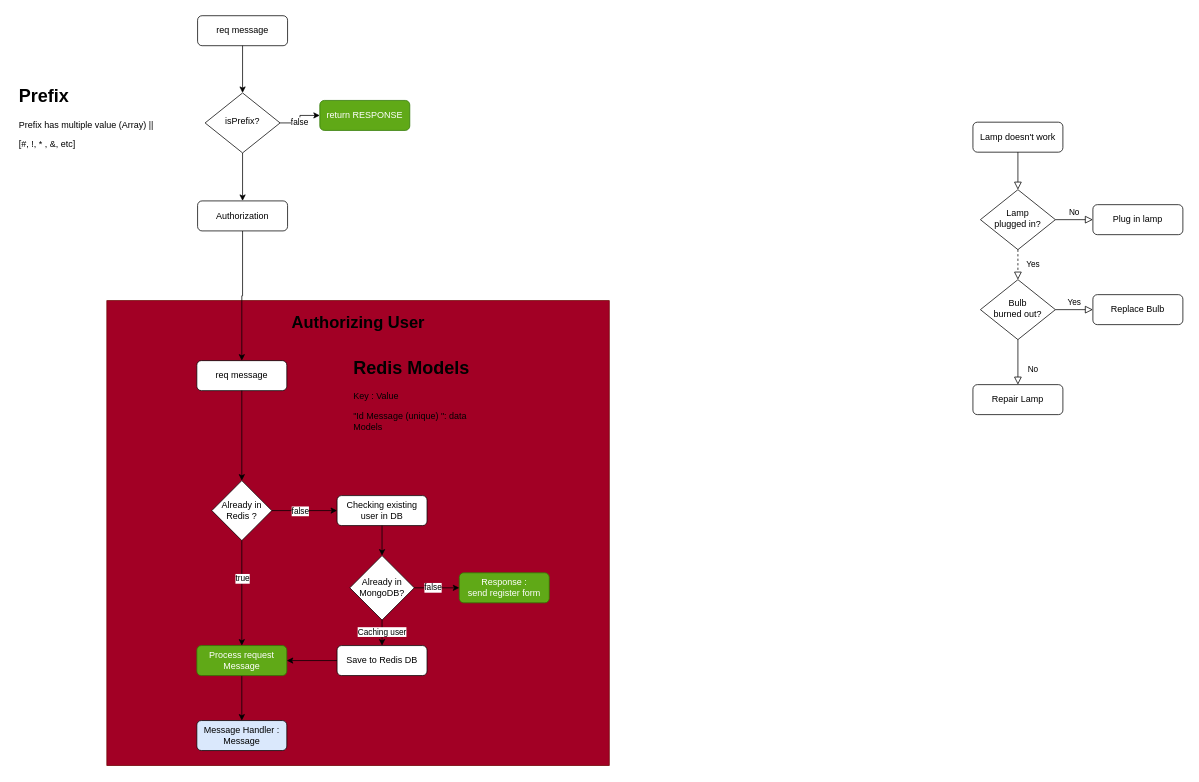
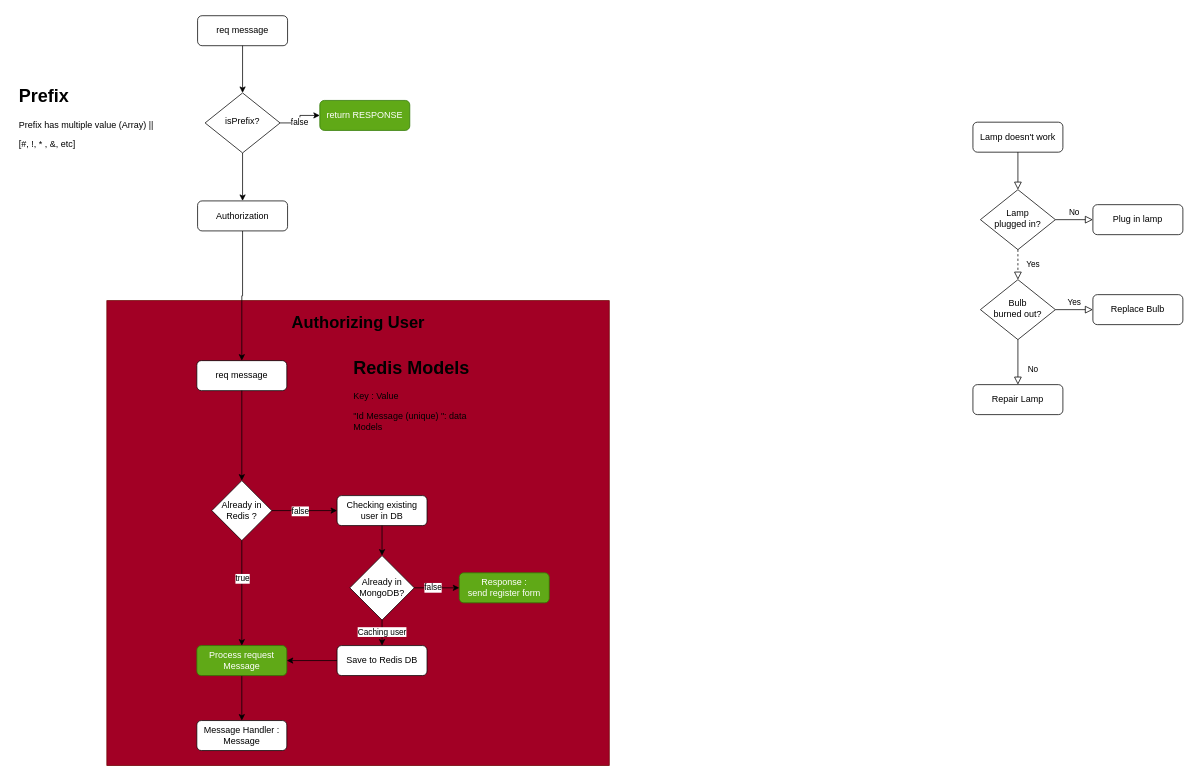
(242, 735) -> (242, 735)
